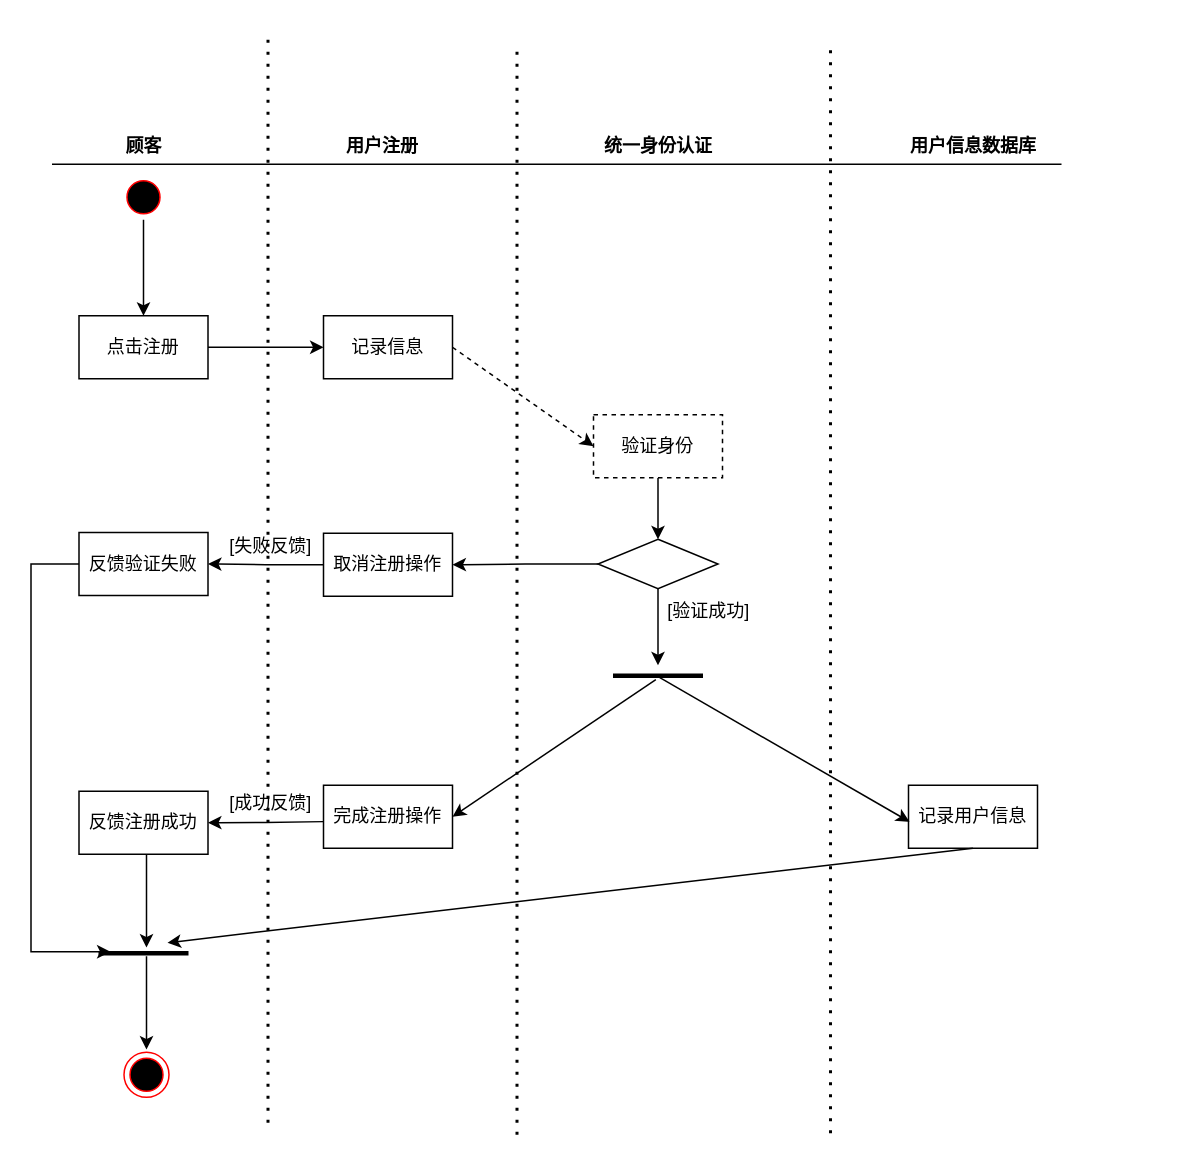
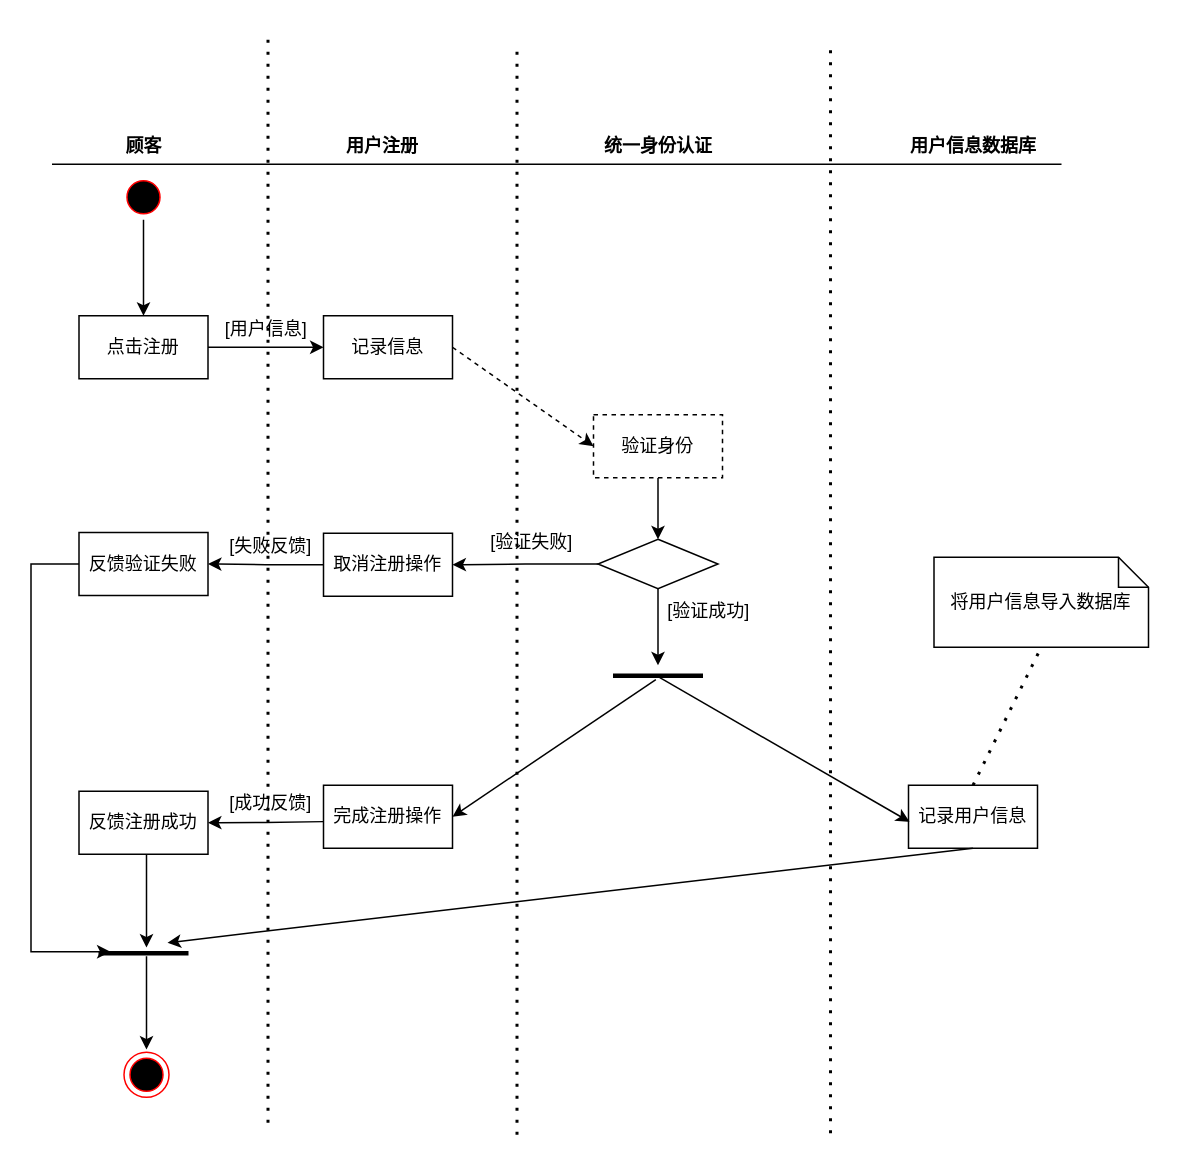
none -> (266, 329)
none -> (532, 542)
none -> (1041, 602)
none -> (1007, 717)
